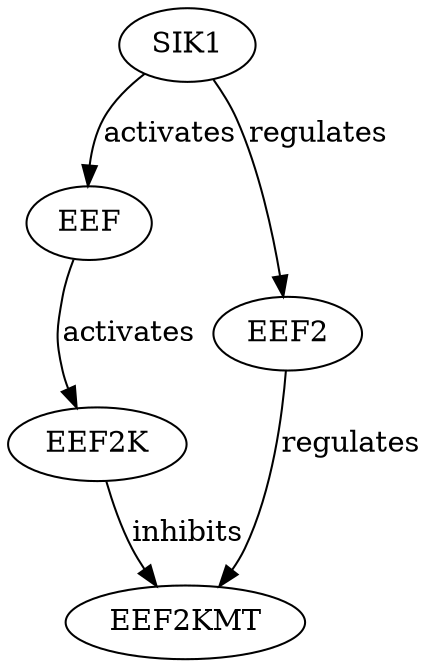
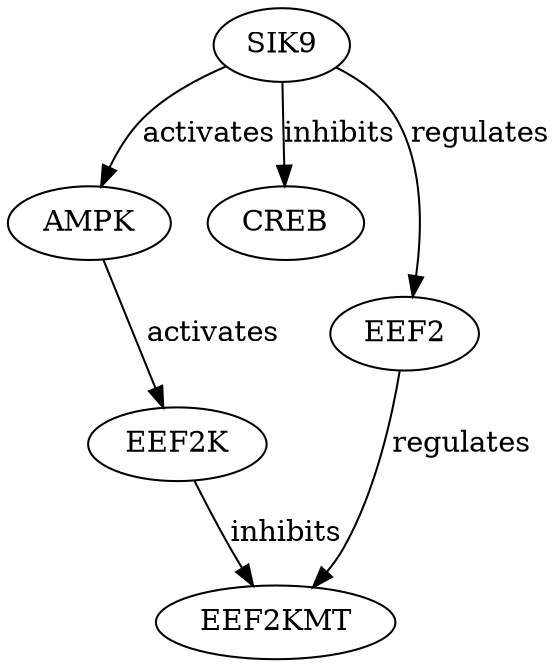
(187, 45) -> (282, 45)
(89, 223) -> (89, 223)
none -> (286, 223)
